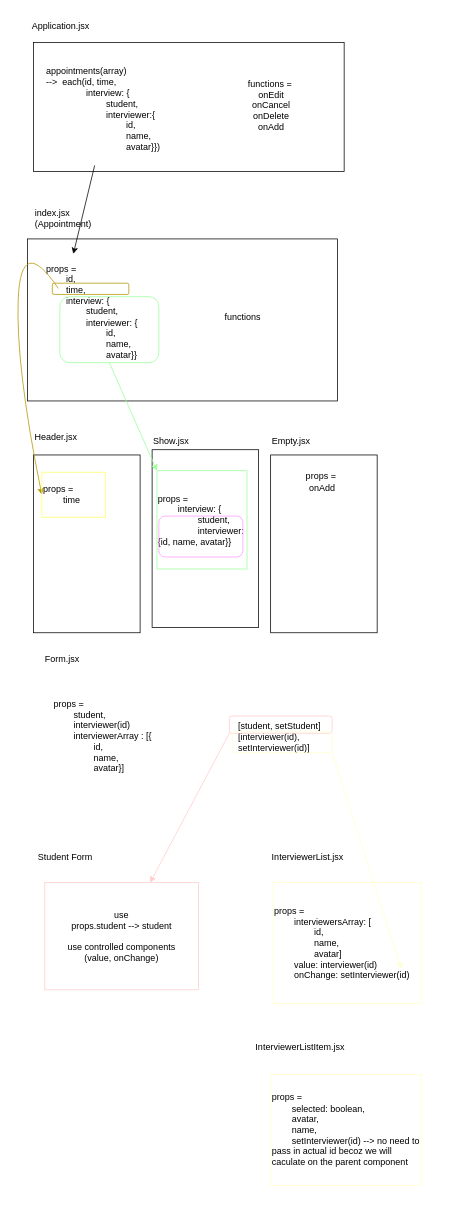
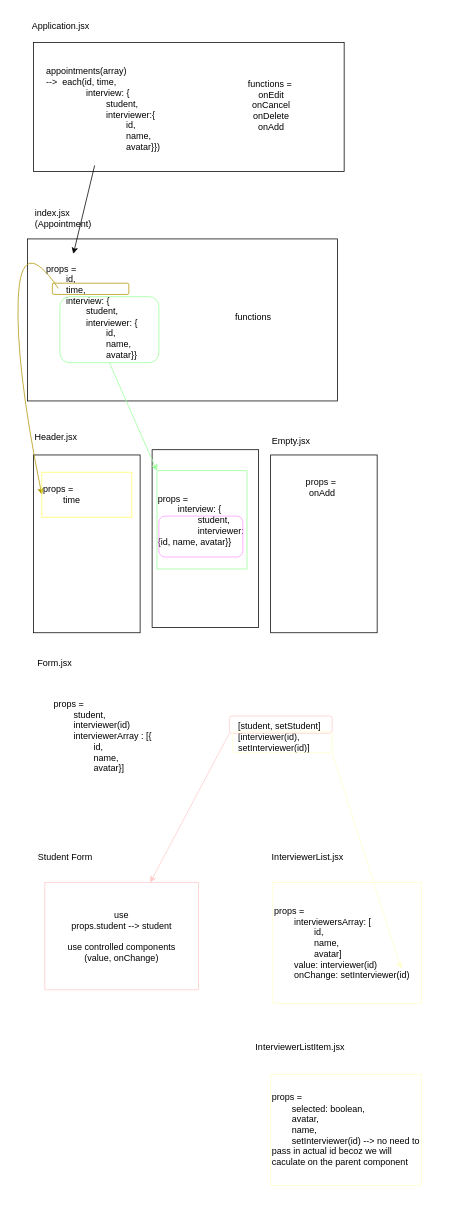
(243, 317) -> (253, 317)
(171, 441) -> none
(322, 482) -> (322, 487)
(74, 495) -> (87, 495)
(62, 660) -> (54, 663)
